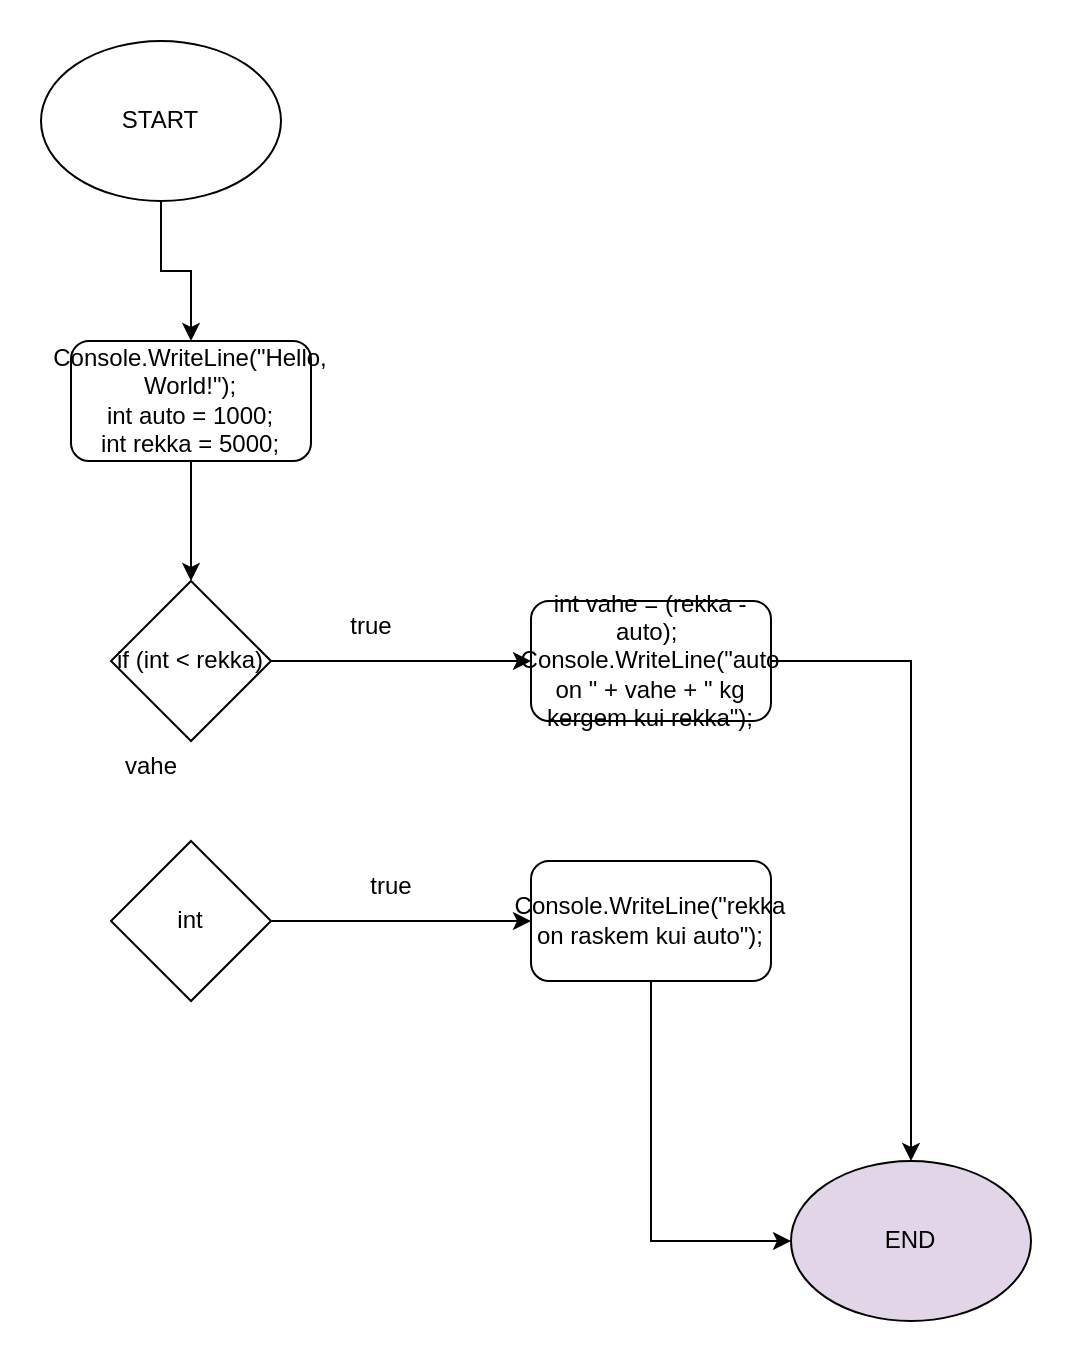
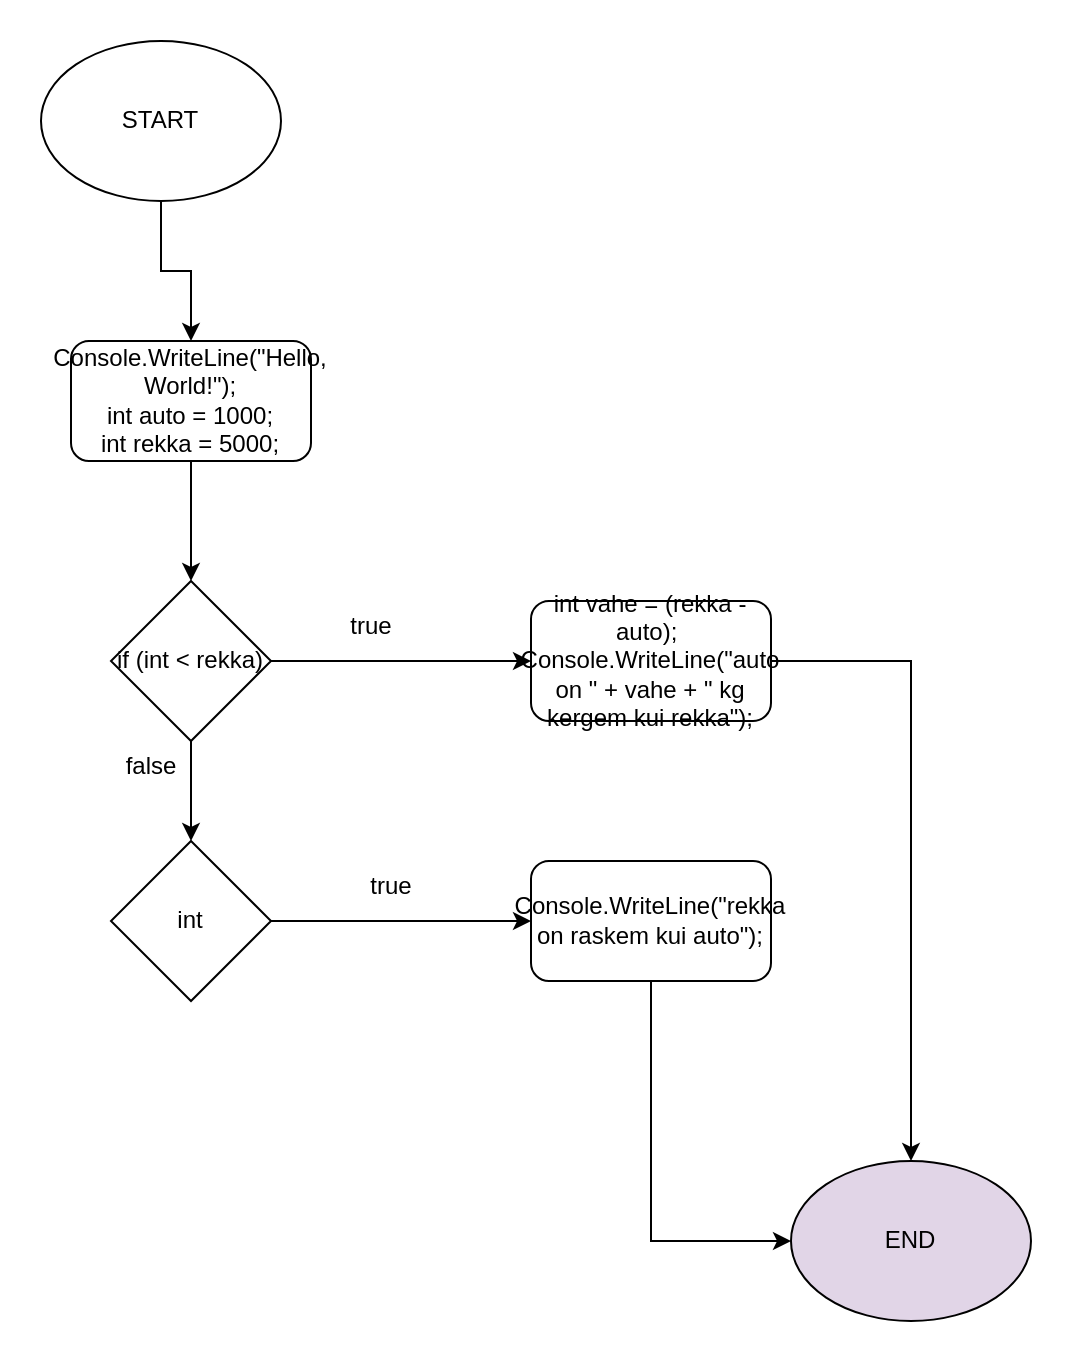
(152, 767) -> (152, 767)
none -> (191, 784)
